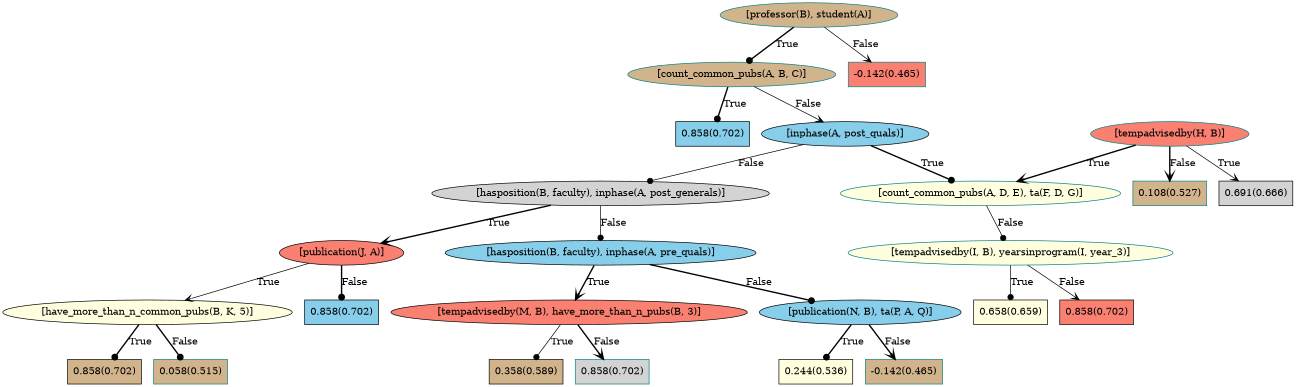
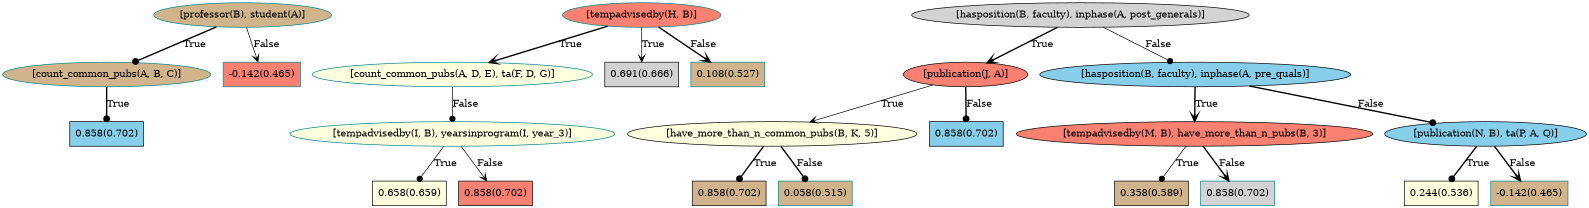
(845, 134) -> none
